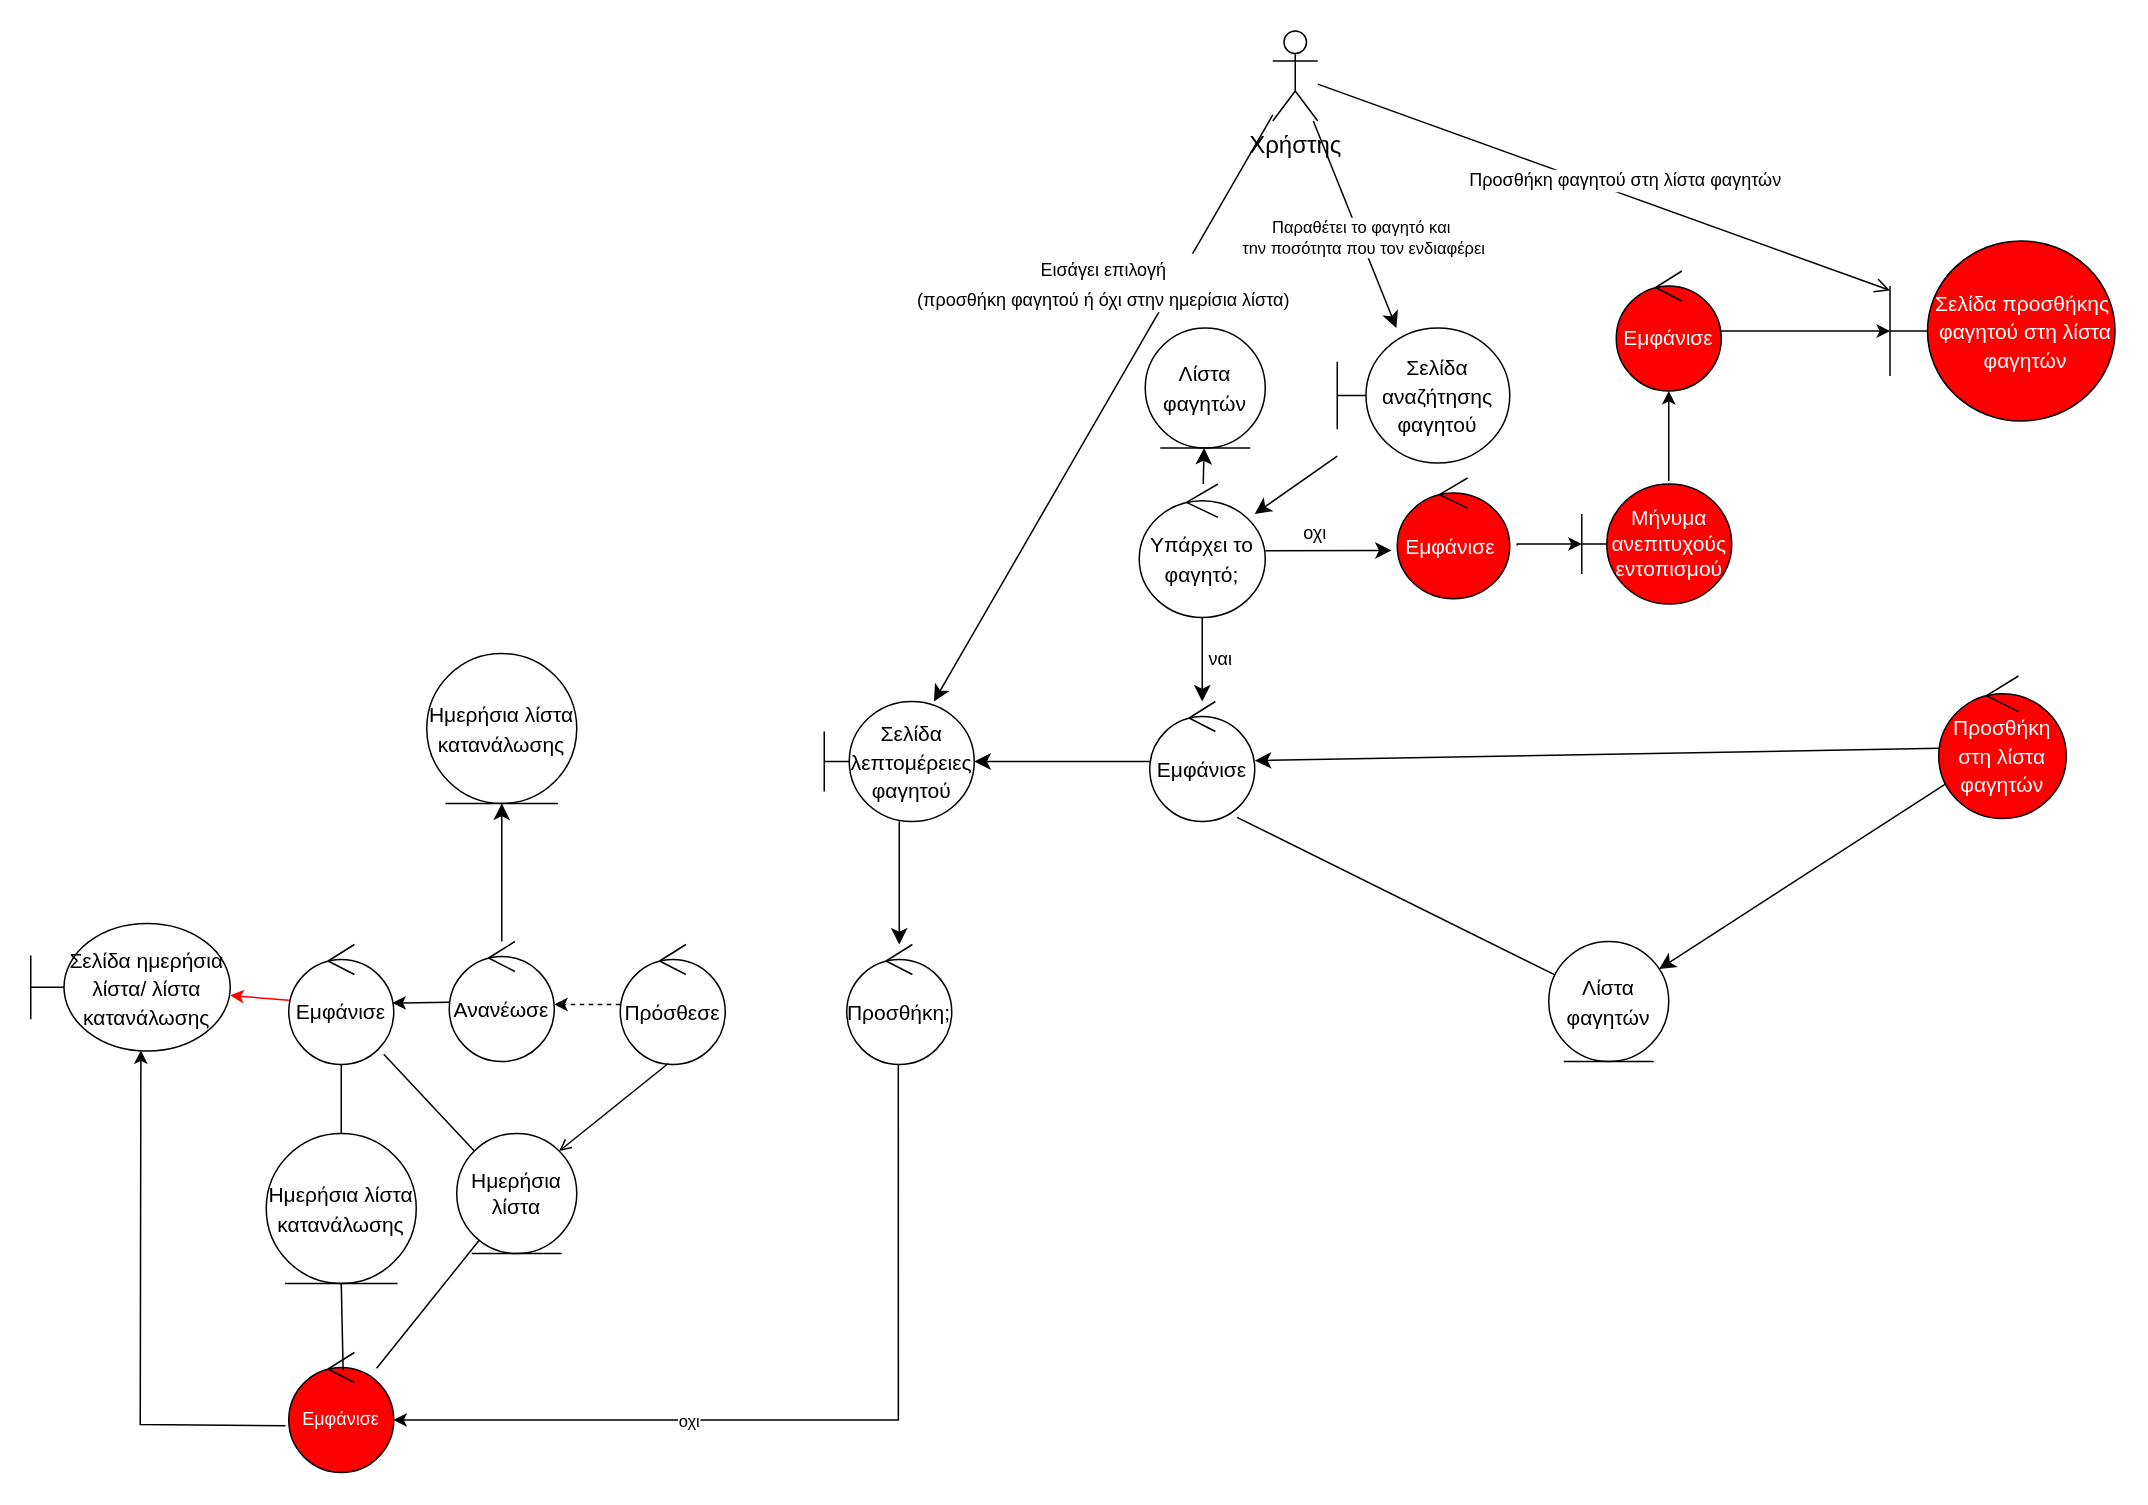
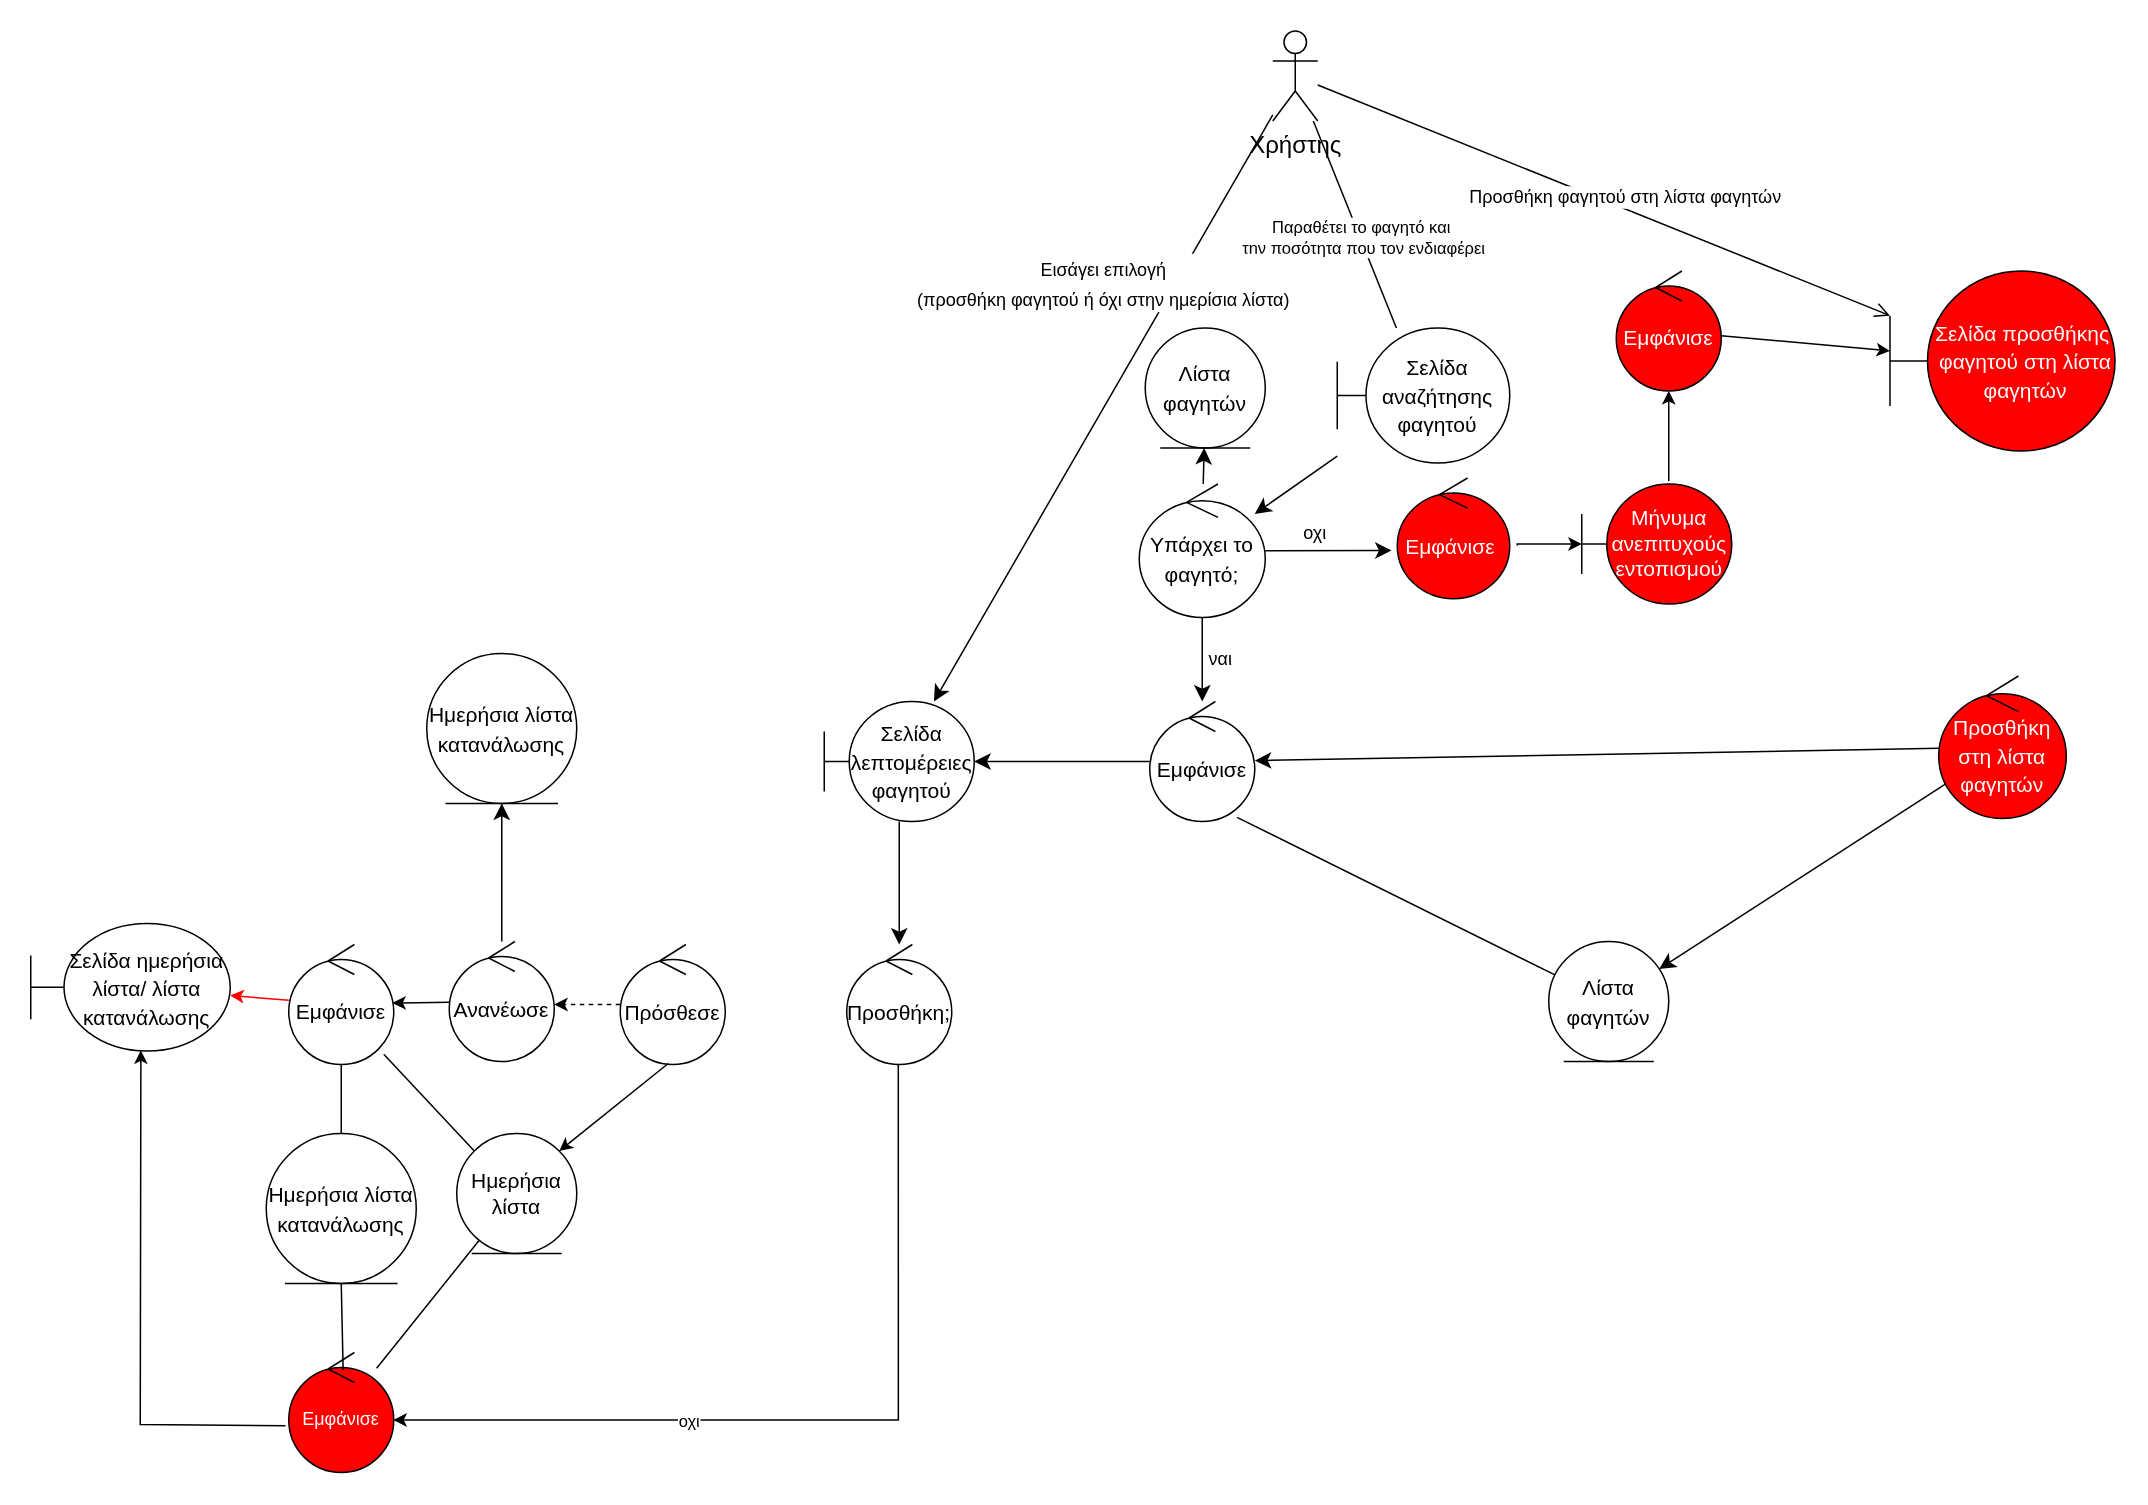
(1391, 315) -> (1393, 320)
(2003, 331) -> (2003, 361)
(566, 1146) -> (568, 1144)
